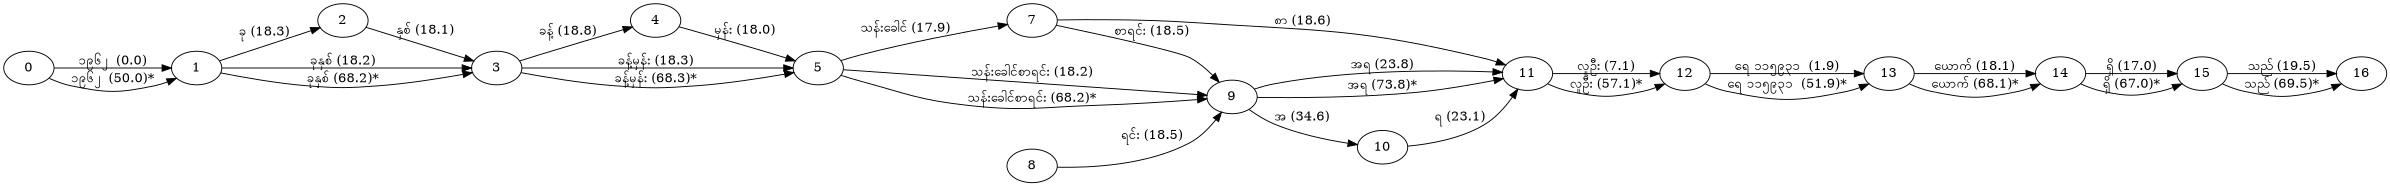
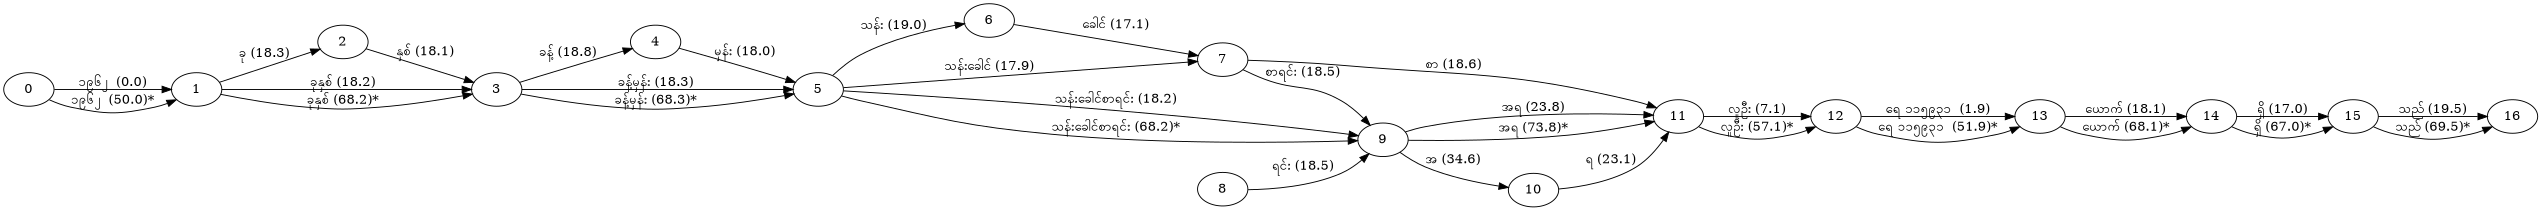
none -> (989, 21)
